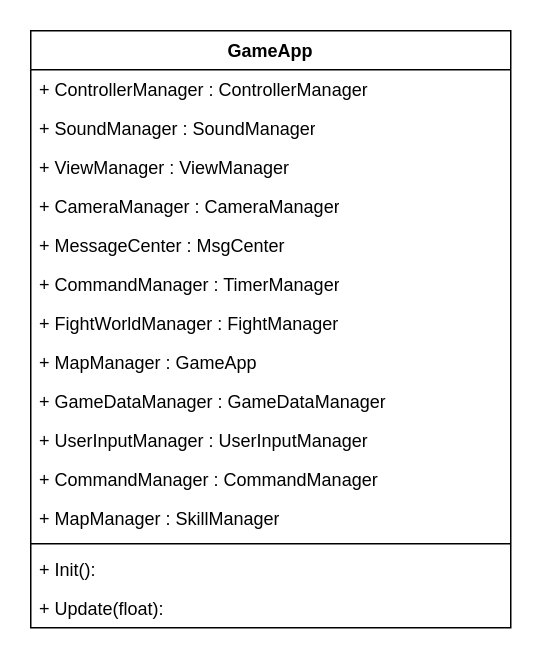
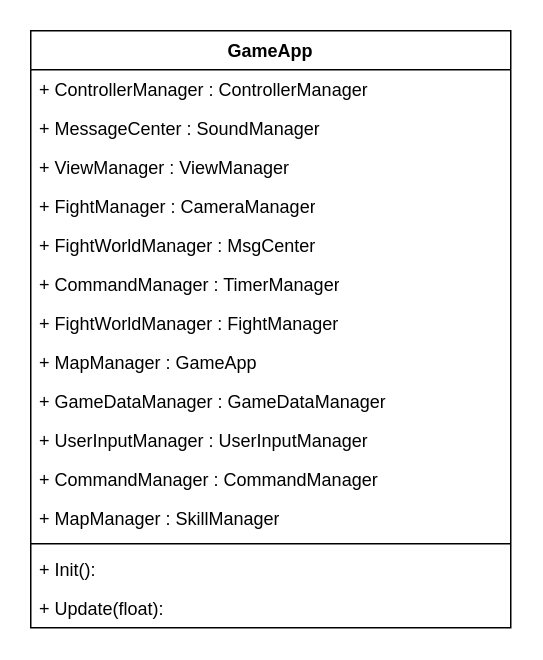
(177, 130) -> (182, 130)
(187, 208) -> (179, 208)
(166, 247) -> (182, 247)
